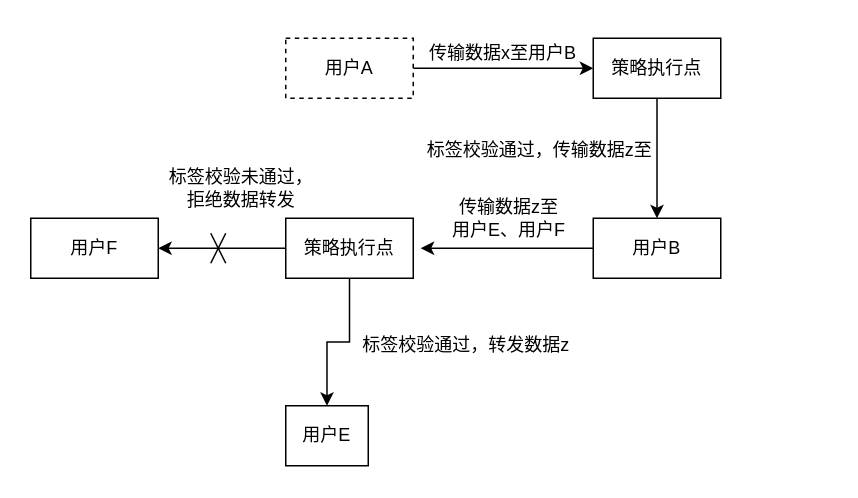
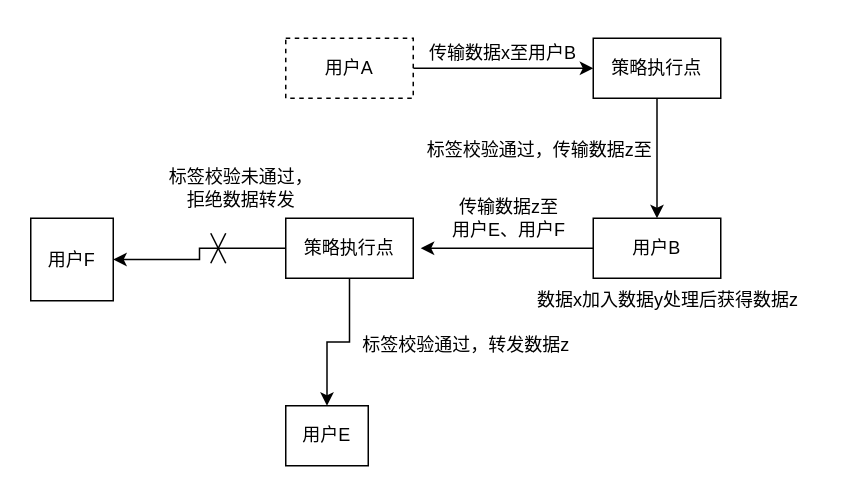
(95, 248) -> (72, 260)
none -> (668, 301)
